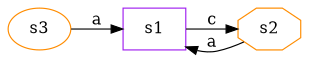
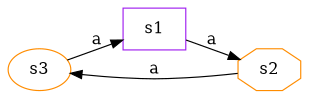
(212, 20) -> (212, 40)
(221, 50) -> (160, 79)
